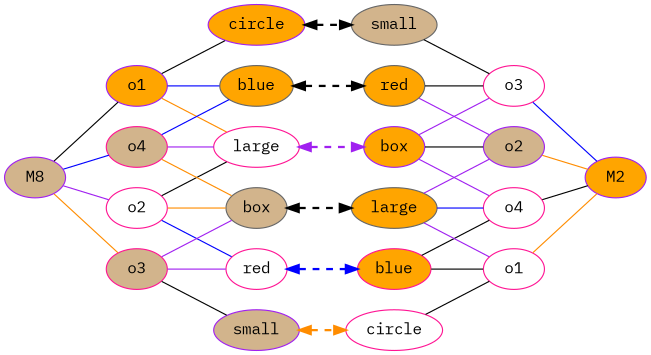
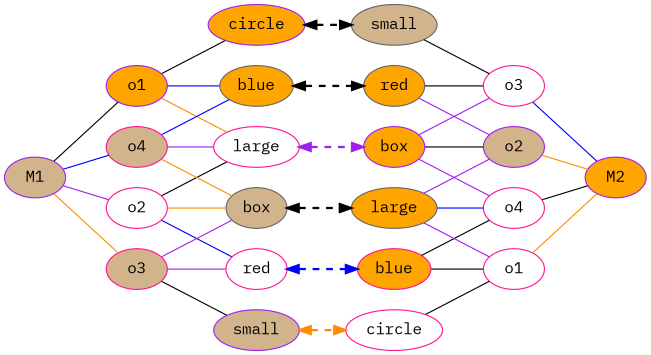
(35, 177) -> (35, 177)
